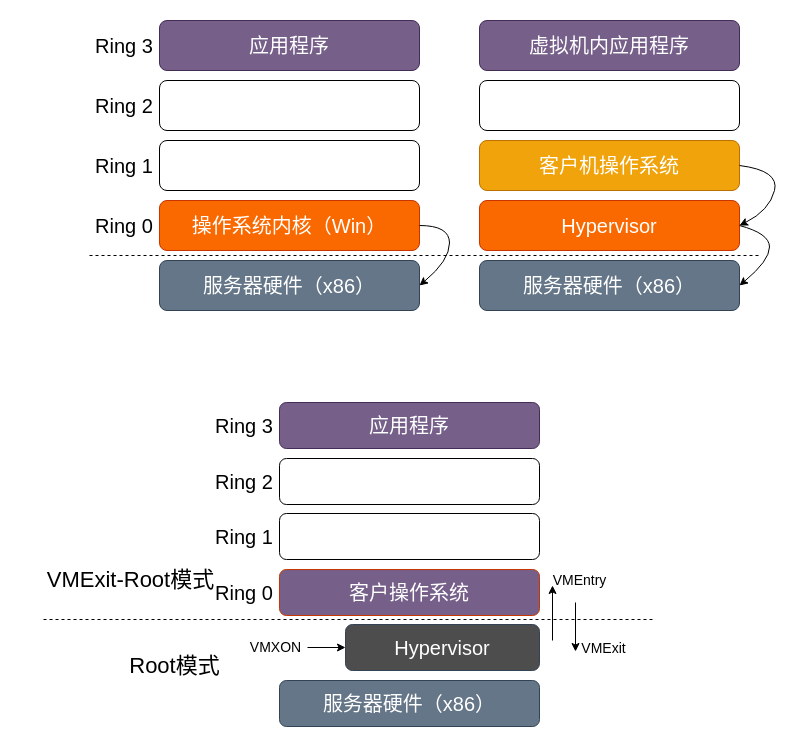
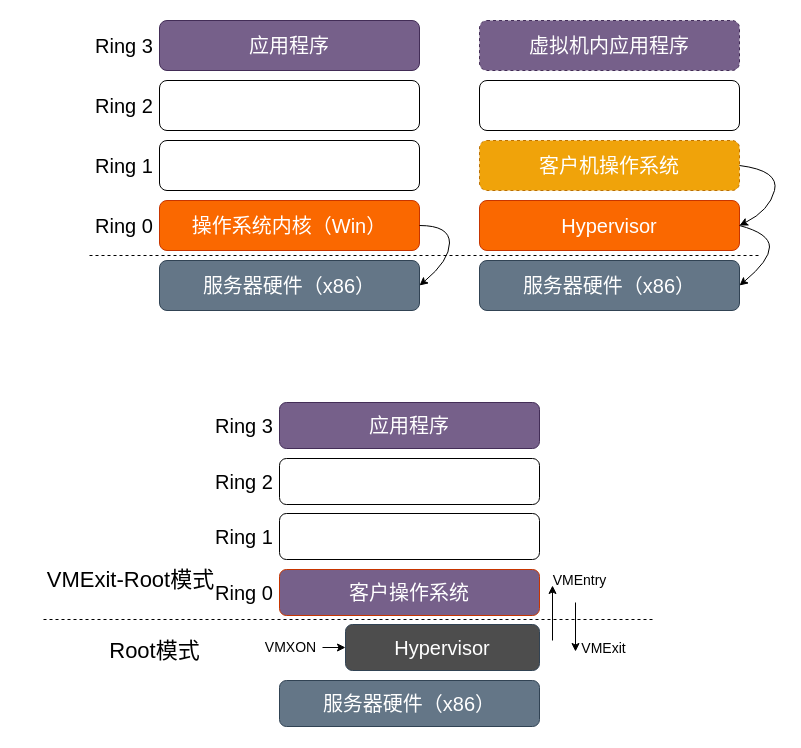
(610, 46) -> (610, 46)
(610, 166) -> (610, 166)
(276, 648) -> (291, 648)
(175, 667) -> (155, 652)
